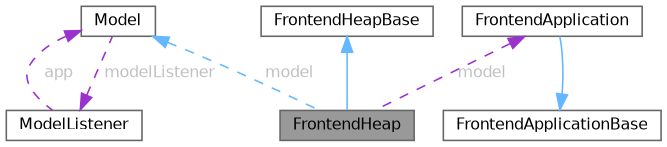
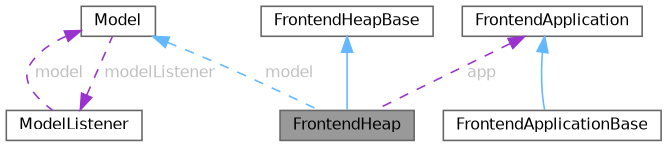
(563, 65) -> (542, 81)
(57, 73) -> (57, 73)
(480, 73) -> (480, 73)
